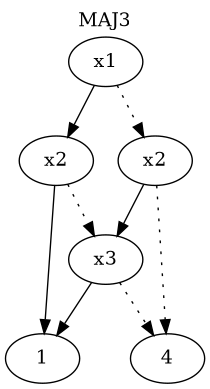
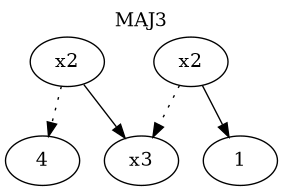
(106, 62) -> none
(78, 303) -> none
(133, 303) -> none
